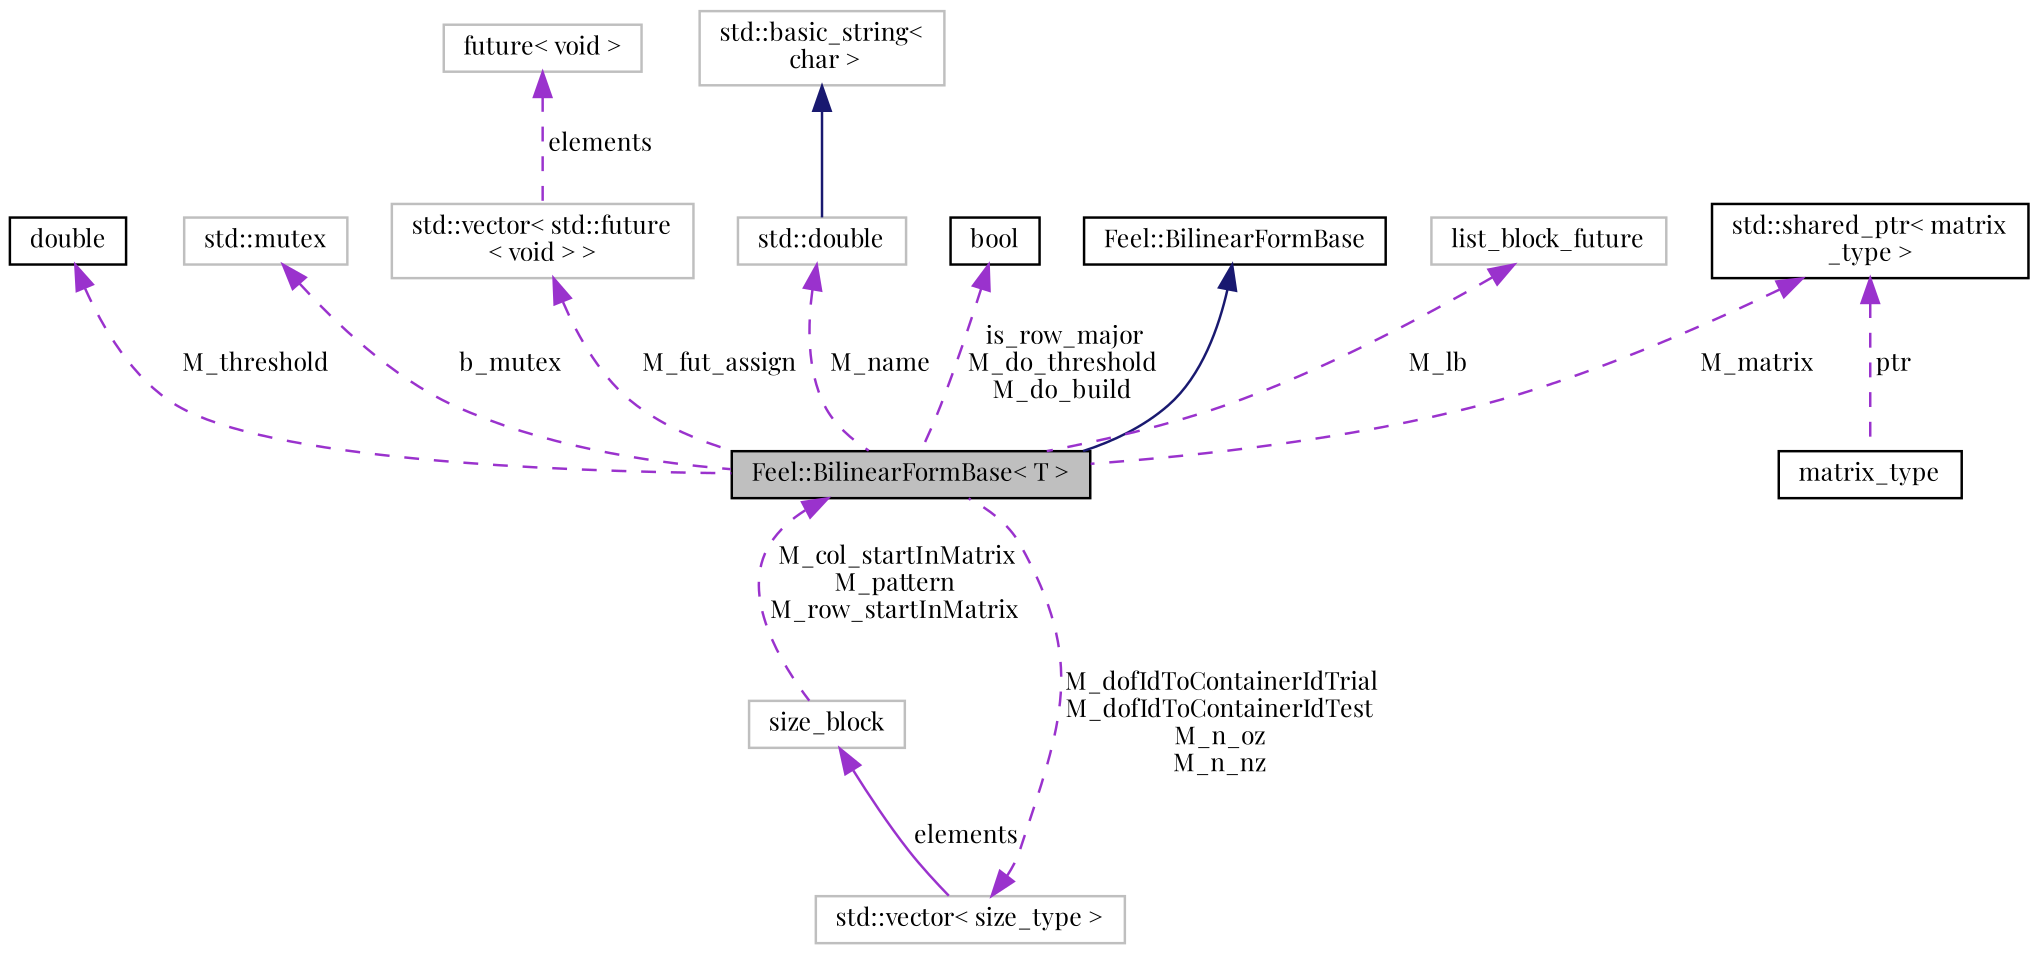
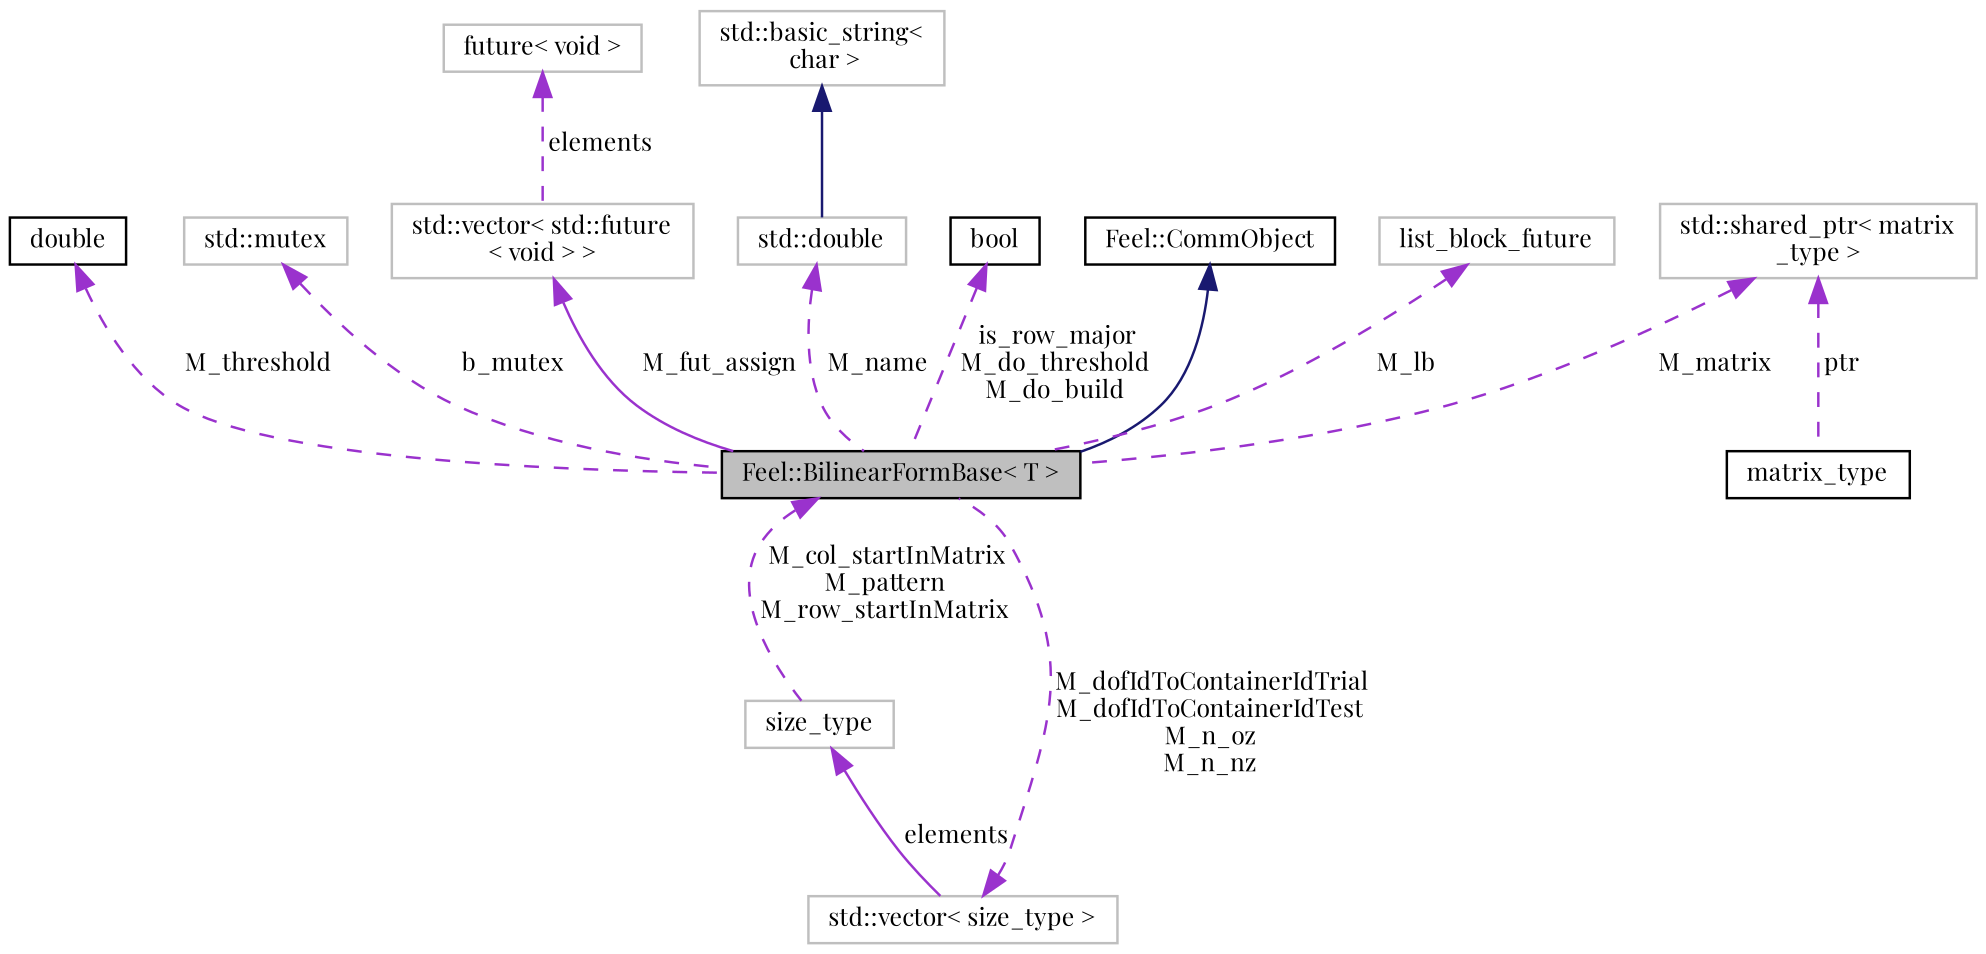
(1235, 241) -> (1210, 241)
(1870, 241) -> (1818, 241)
(629, 399) -> (629, 399)
(827, 724) -> (820, 724)
